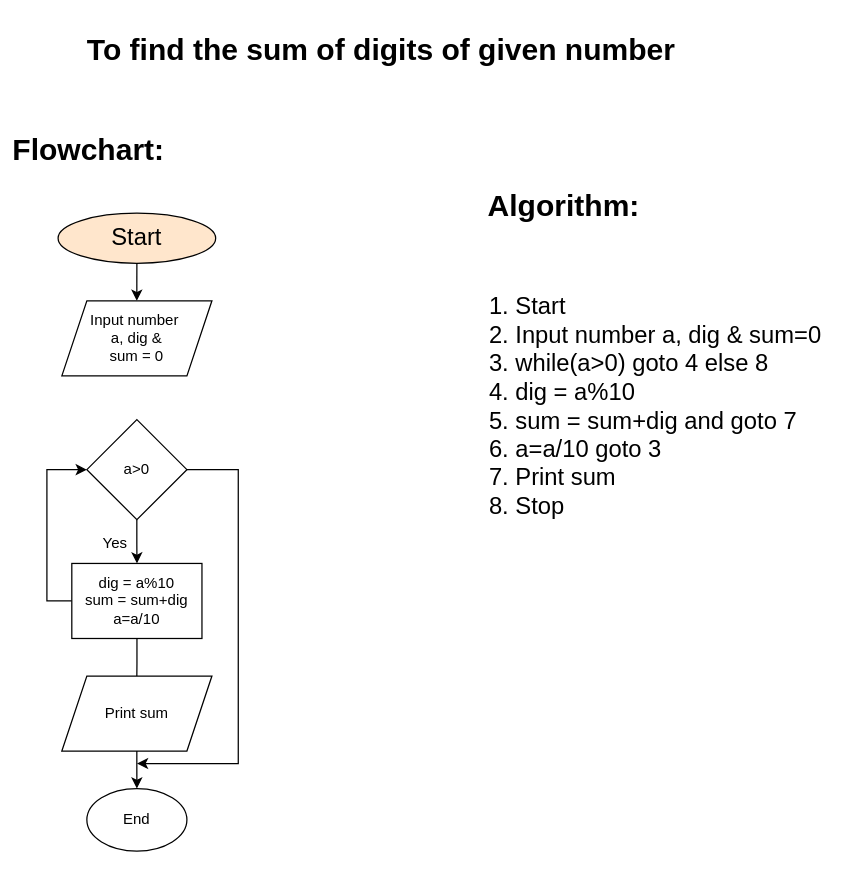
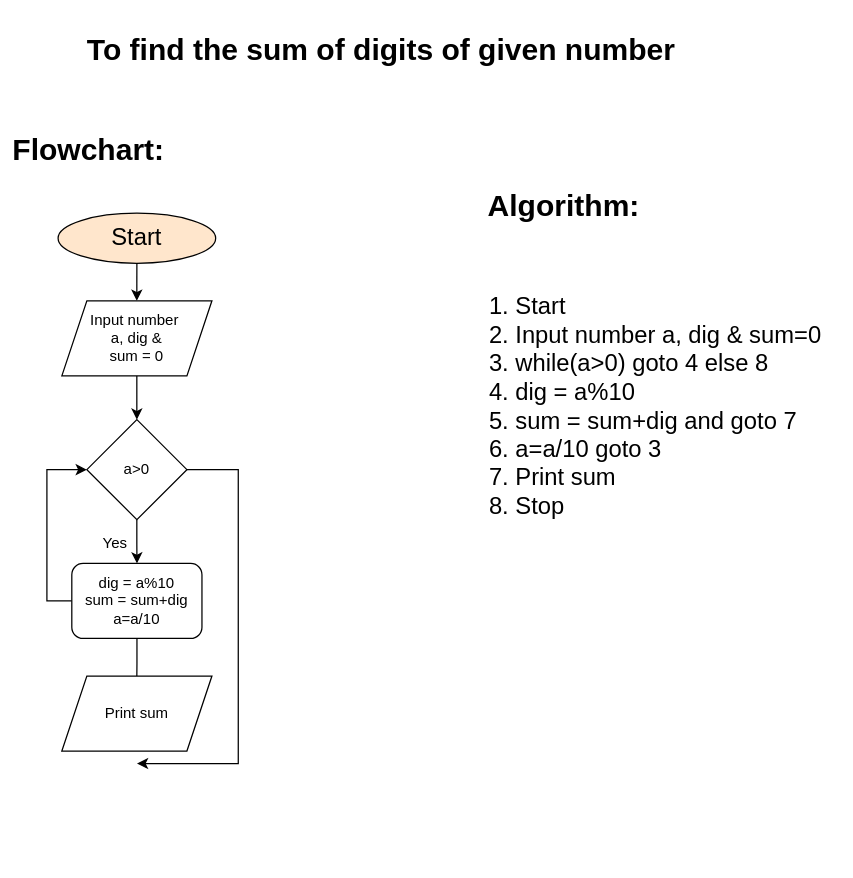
none -> (137, 400)
(137, 601) -> (137, 601)
(137, 774) -> none
(137, 819) -> none
